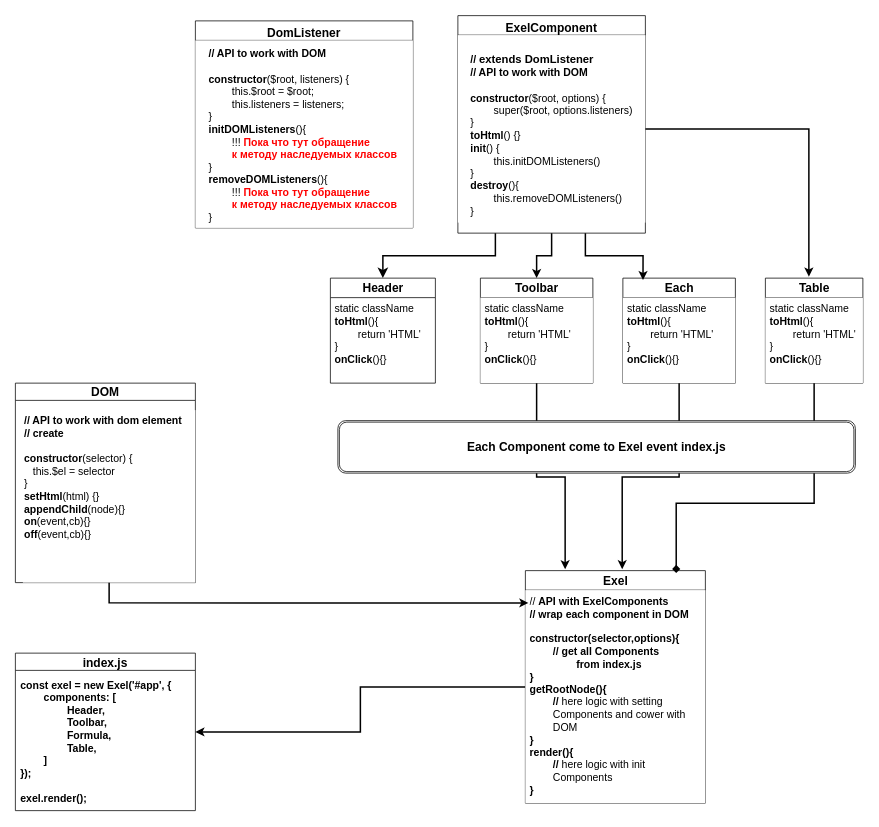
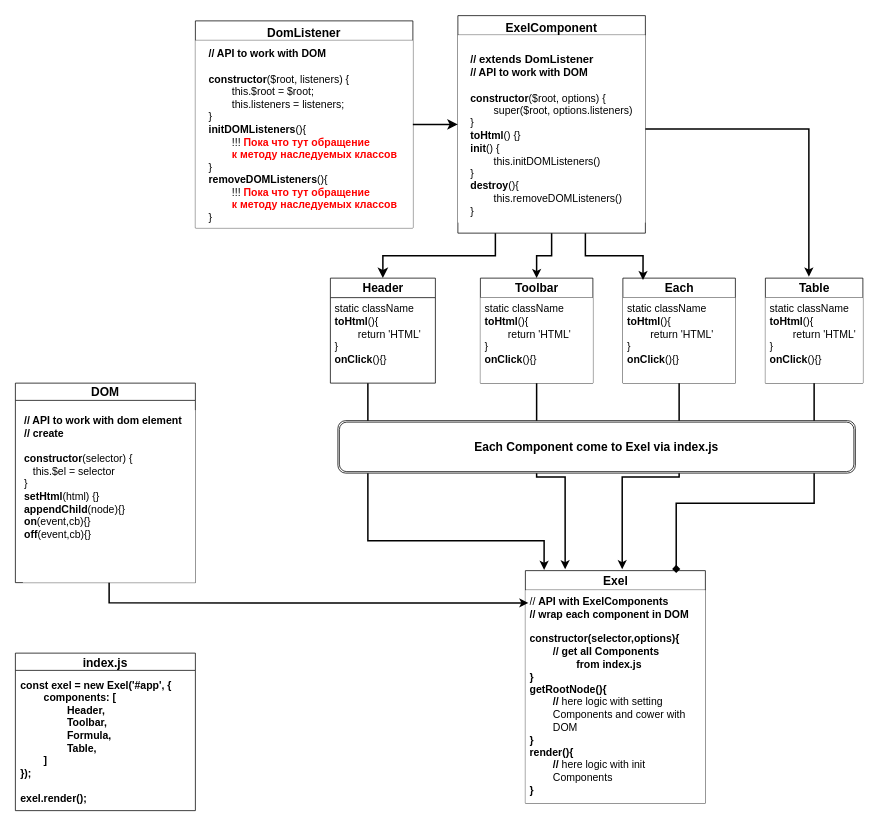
none -> (432, 124)
(597, 447) -> (597, 447)
none -> (433, 540)
(360, 706) -> none
